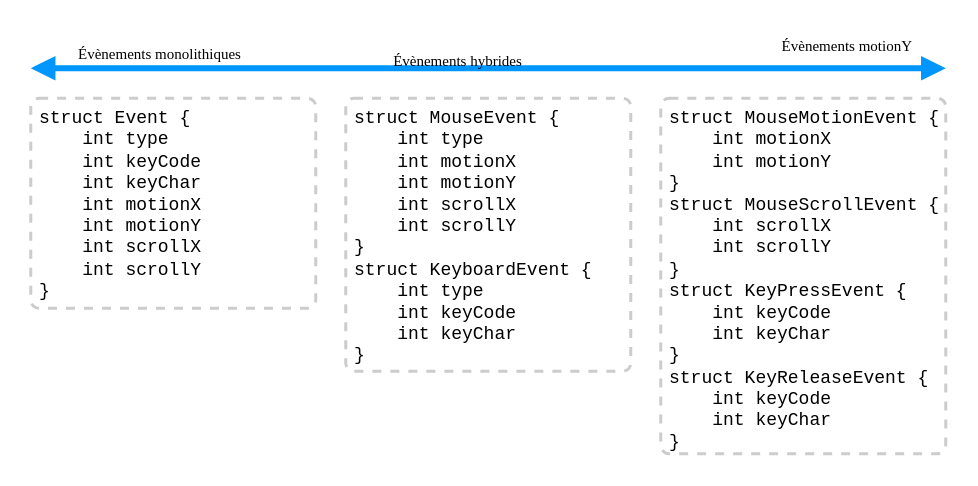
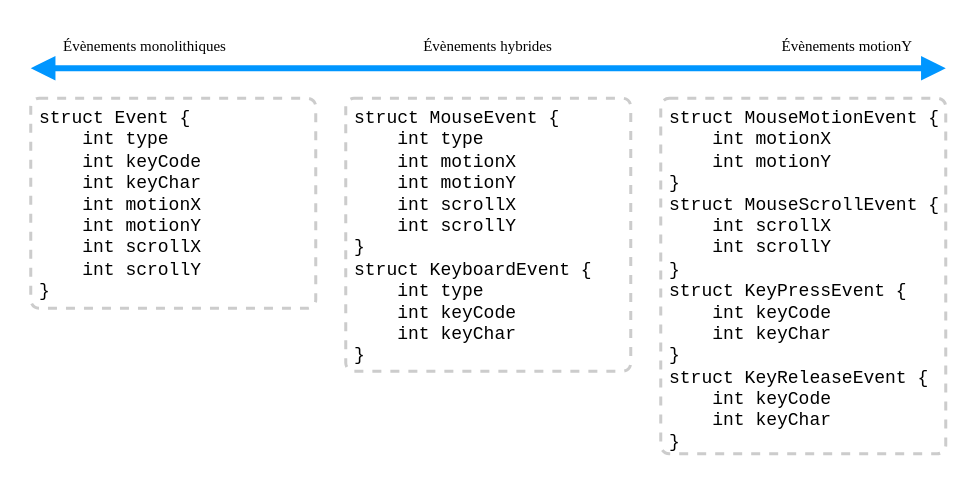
(203, 53) -> (188, 46)
(458, 61) -> (488, 46)
